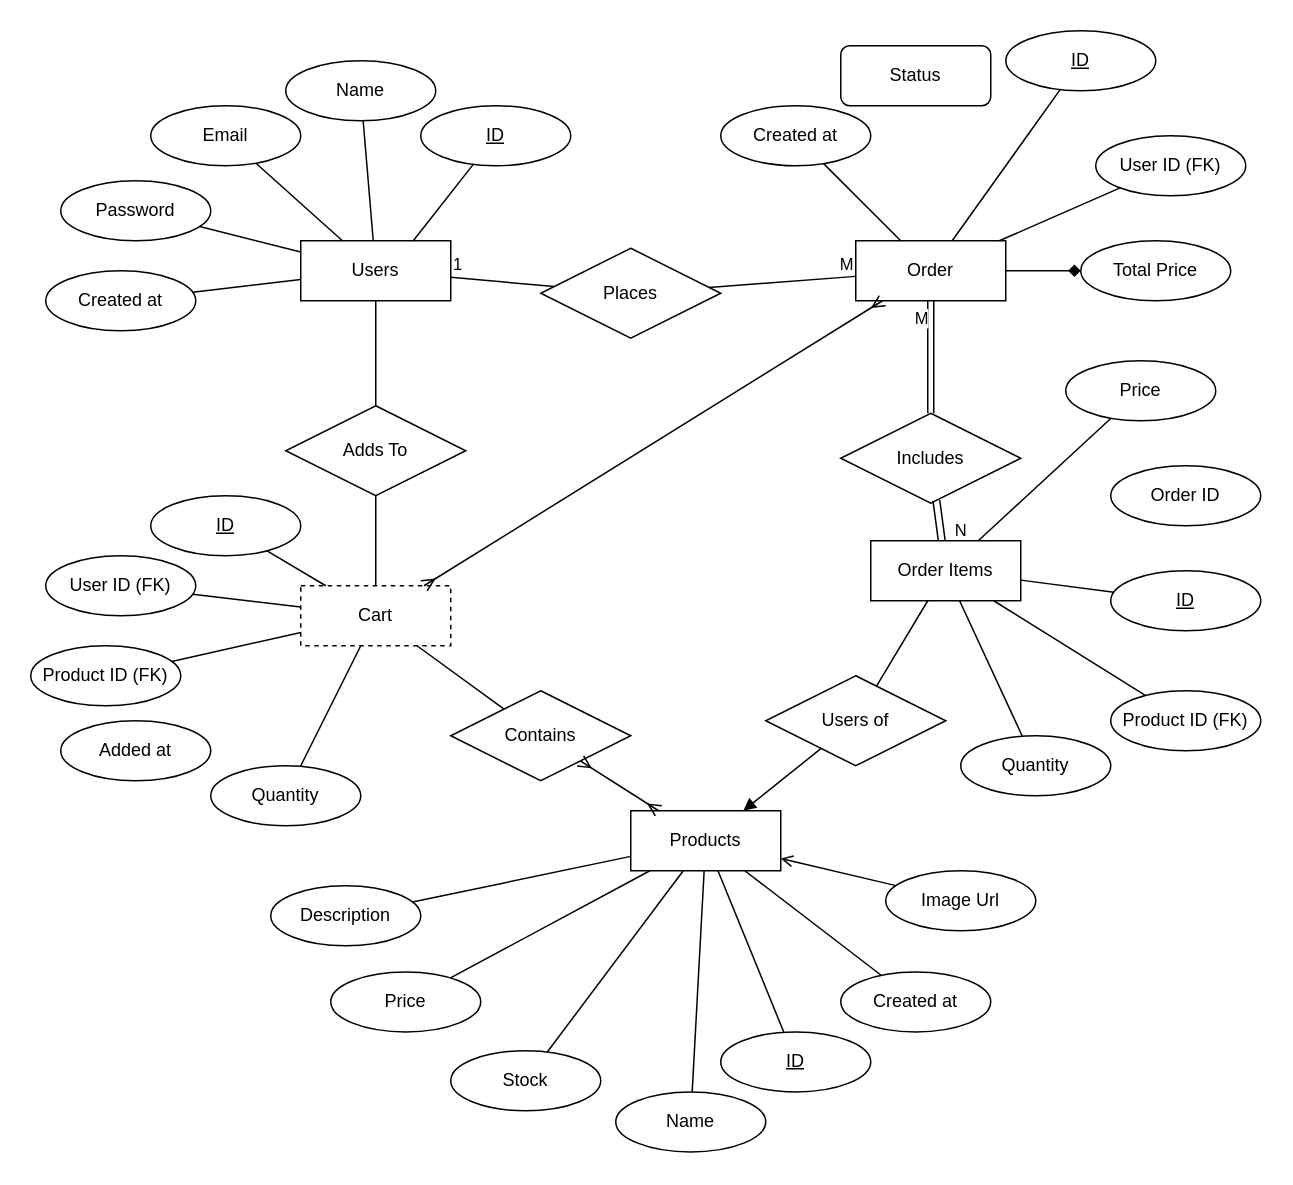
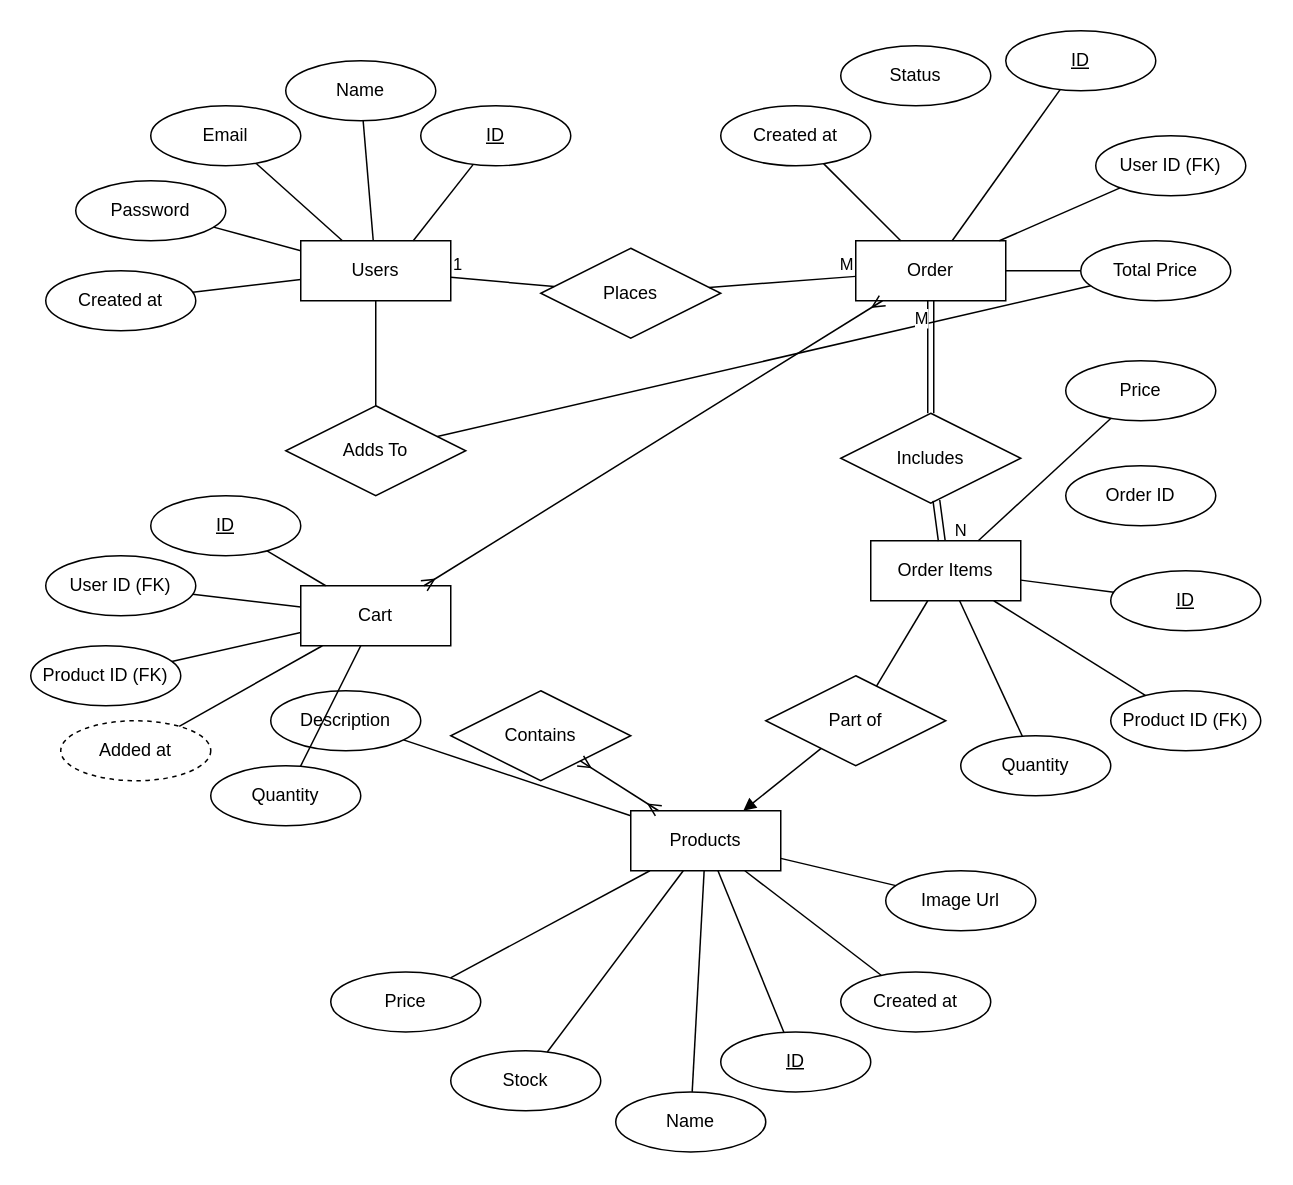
(916, 76) -> (916, 76)
(136, 211) -> (151, 211)
(1068, 271) -> (1073, 271)
(1186, 496) -> (1141, 496)
(376, 541) -> (614, 396)
(376, 616) -> (376, 616)
(460, 677) -> (251, 686)
(856, 721) -> (856, 721)
(136, 751) -> (136, 751)
(787, 860) -> (785, 859)
(346, 916) -> (346, 721)
